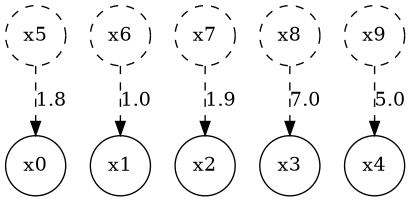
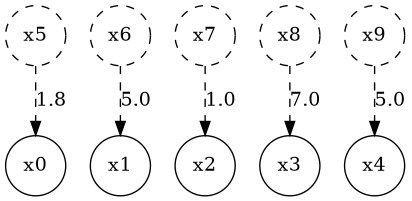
(136, 101) -> (136, 101)
(221, 101) -> (221, 101)
